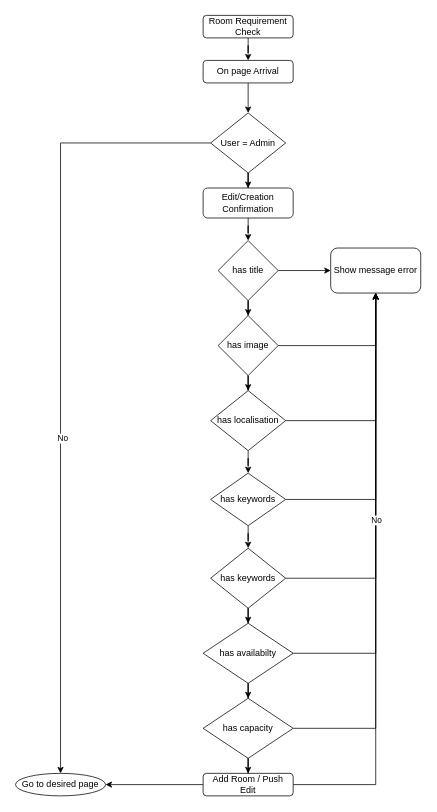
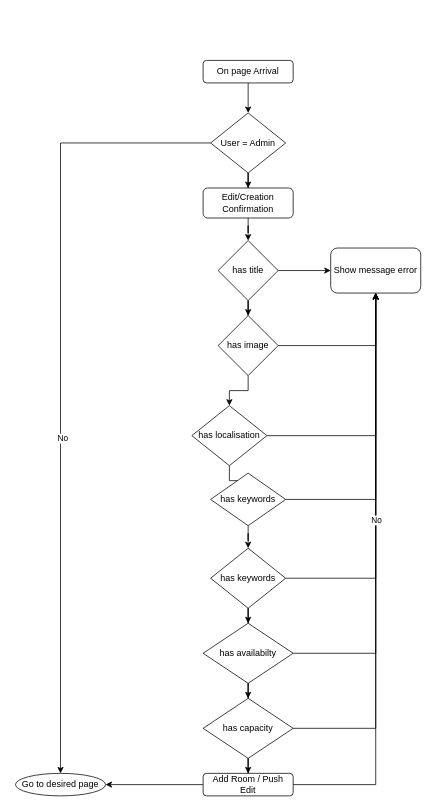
(248, 27) -> none
(248, 52) -> none
(248, 420) -> (229, 435)
